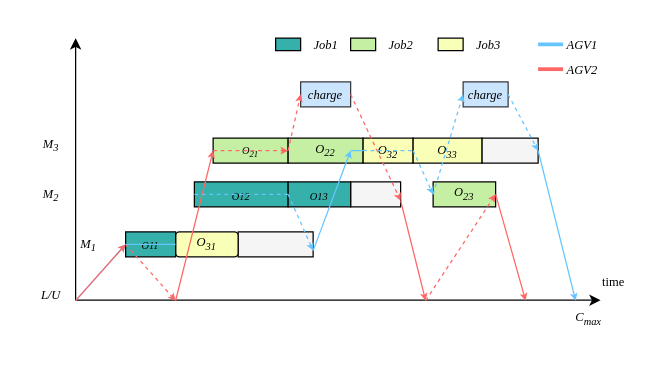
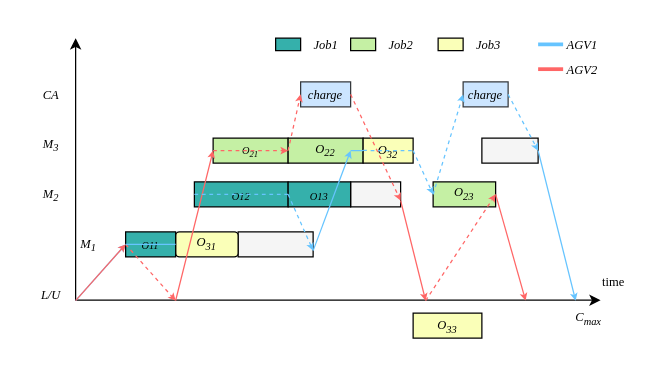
none -> (51, 94)
(448, 151) -> (448, 326)
